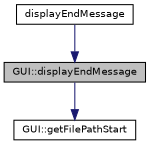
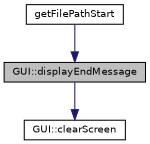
(75, 14) -> (75, 14)
(75, 130) -> (75, 130)
